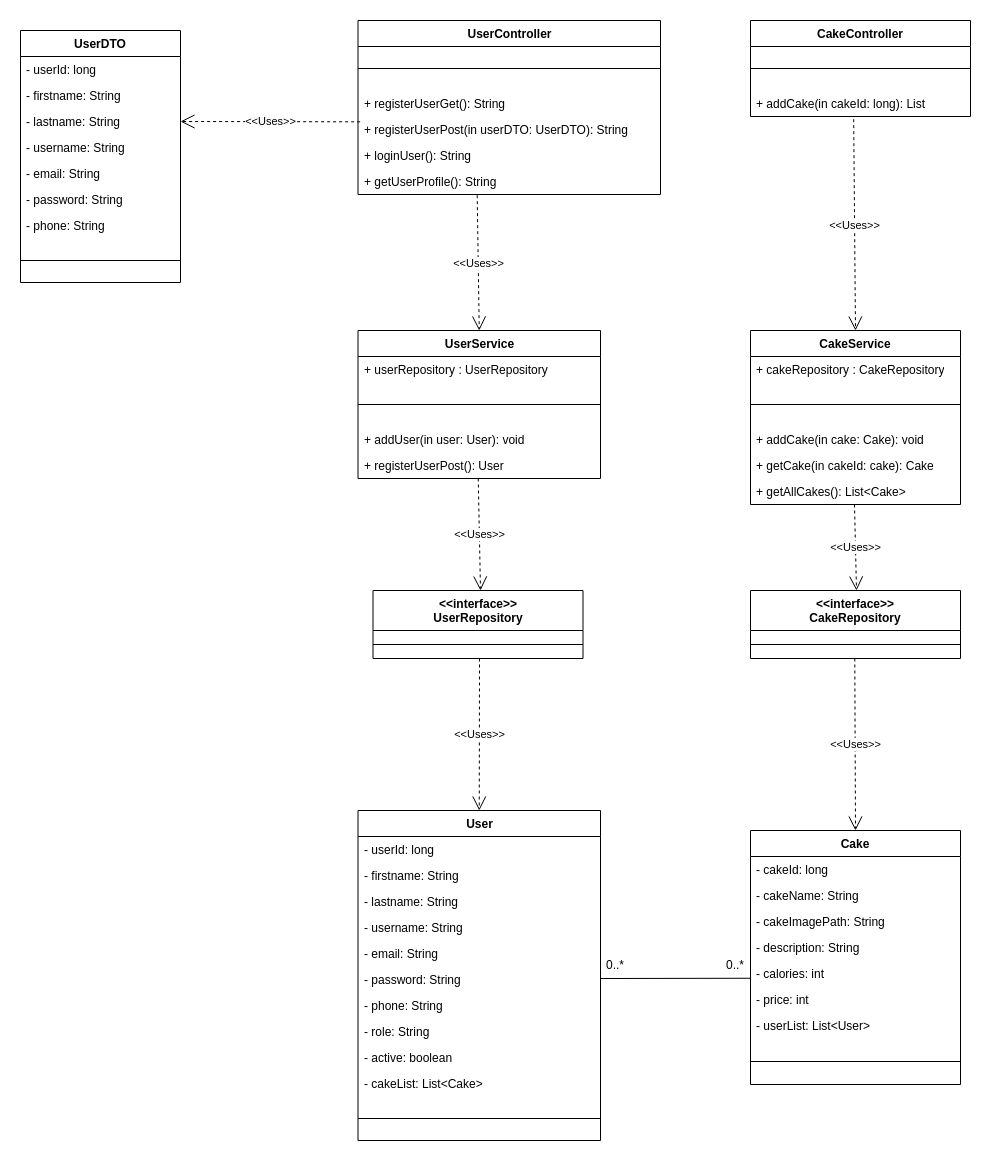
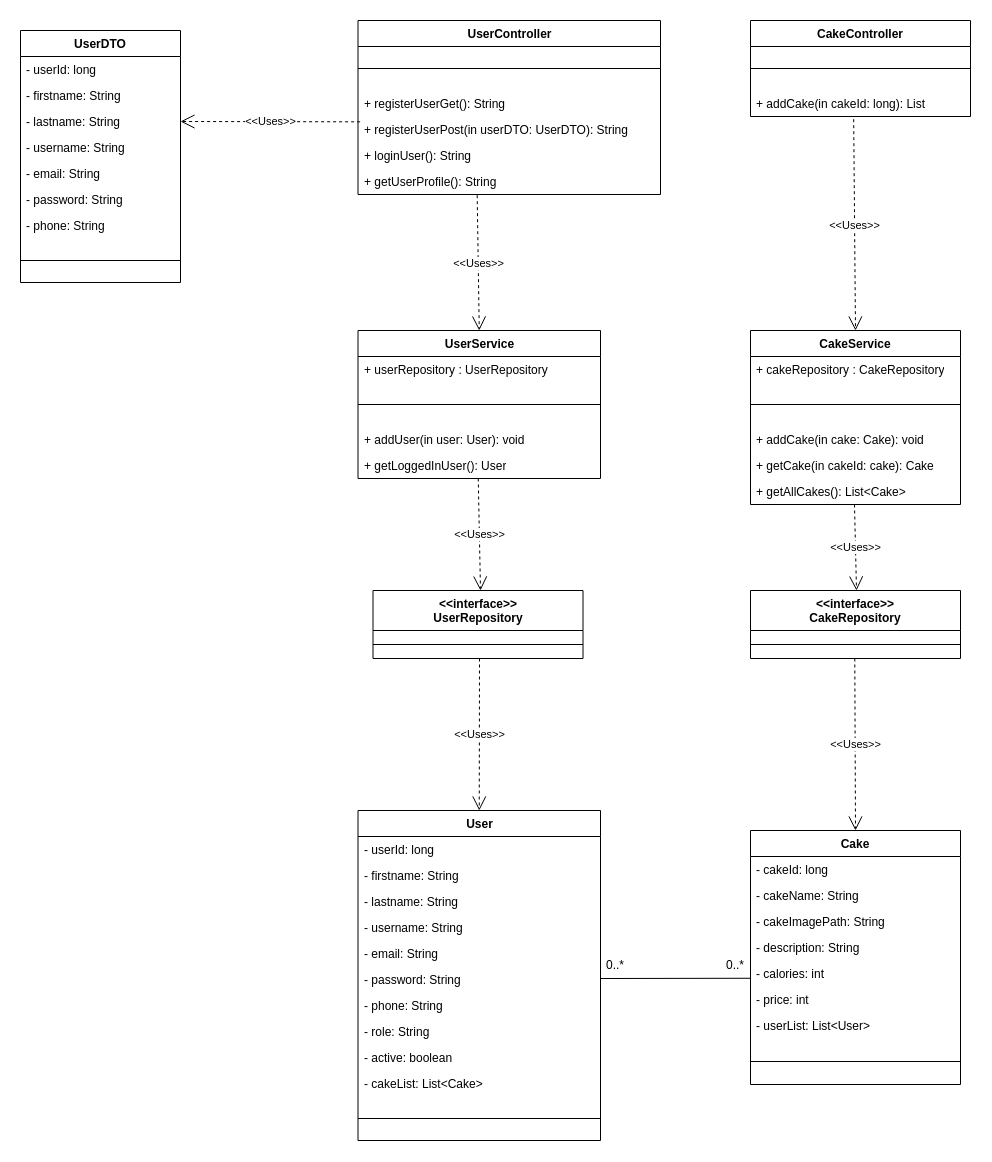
(446, 467) -> (444, 467)
